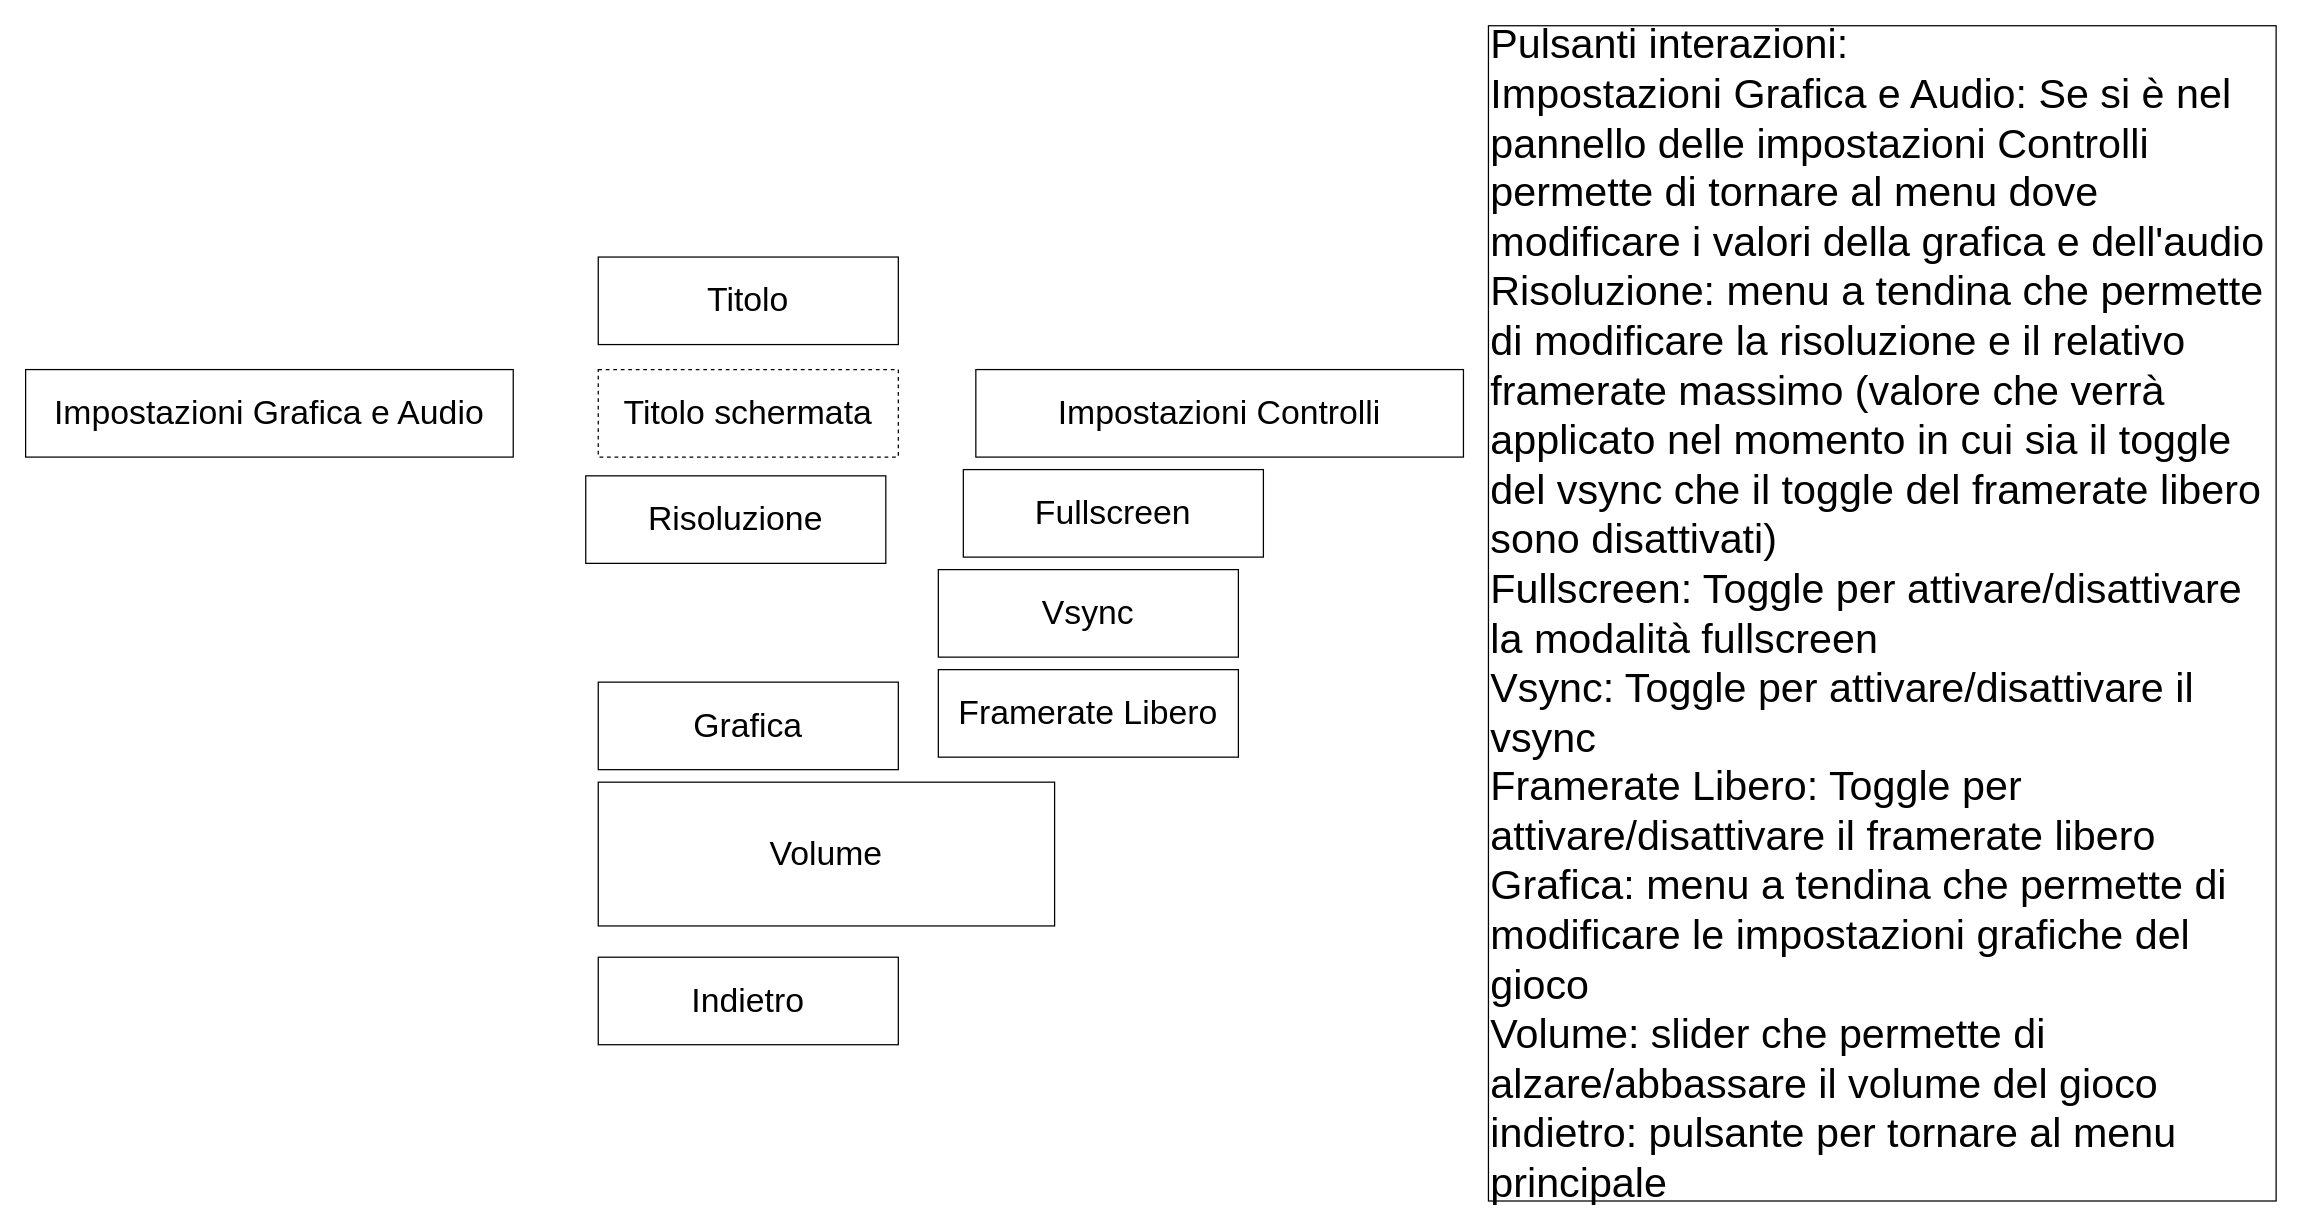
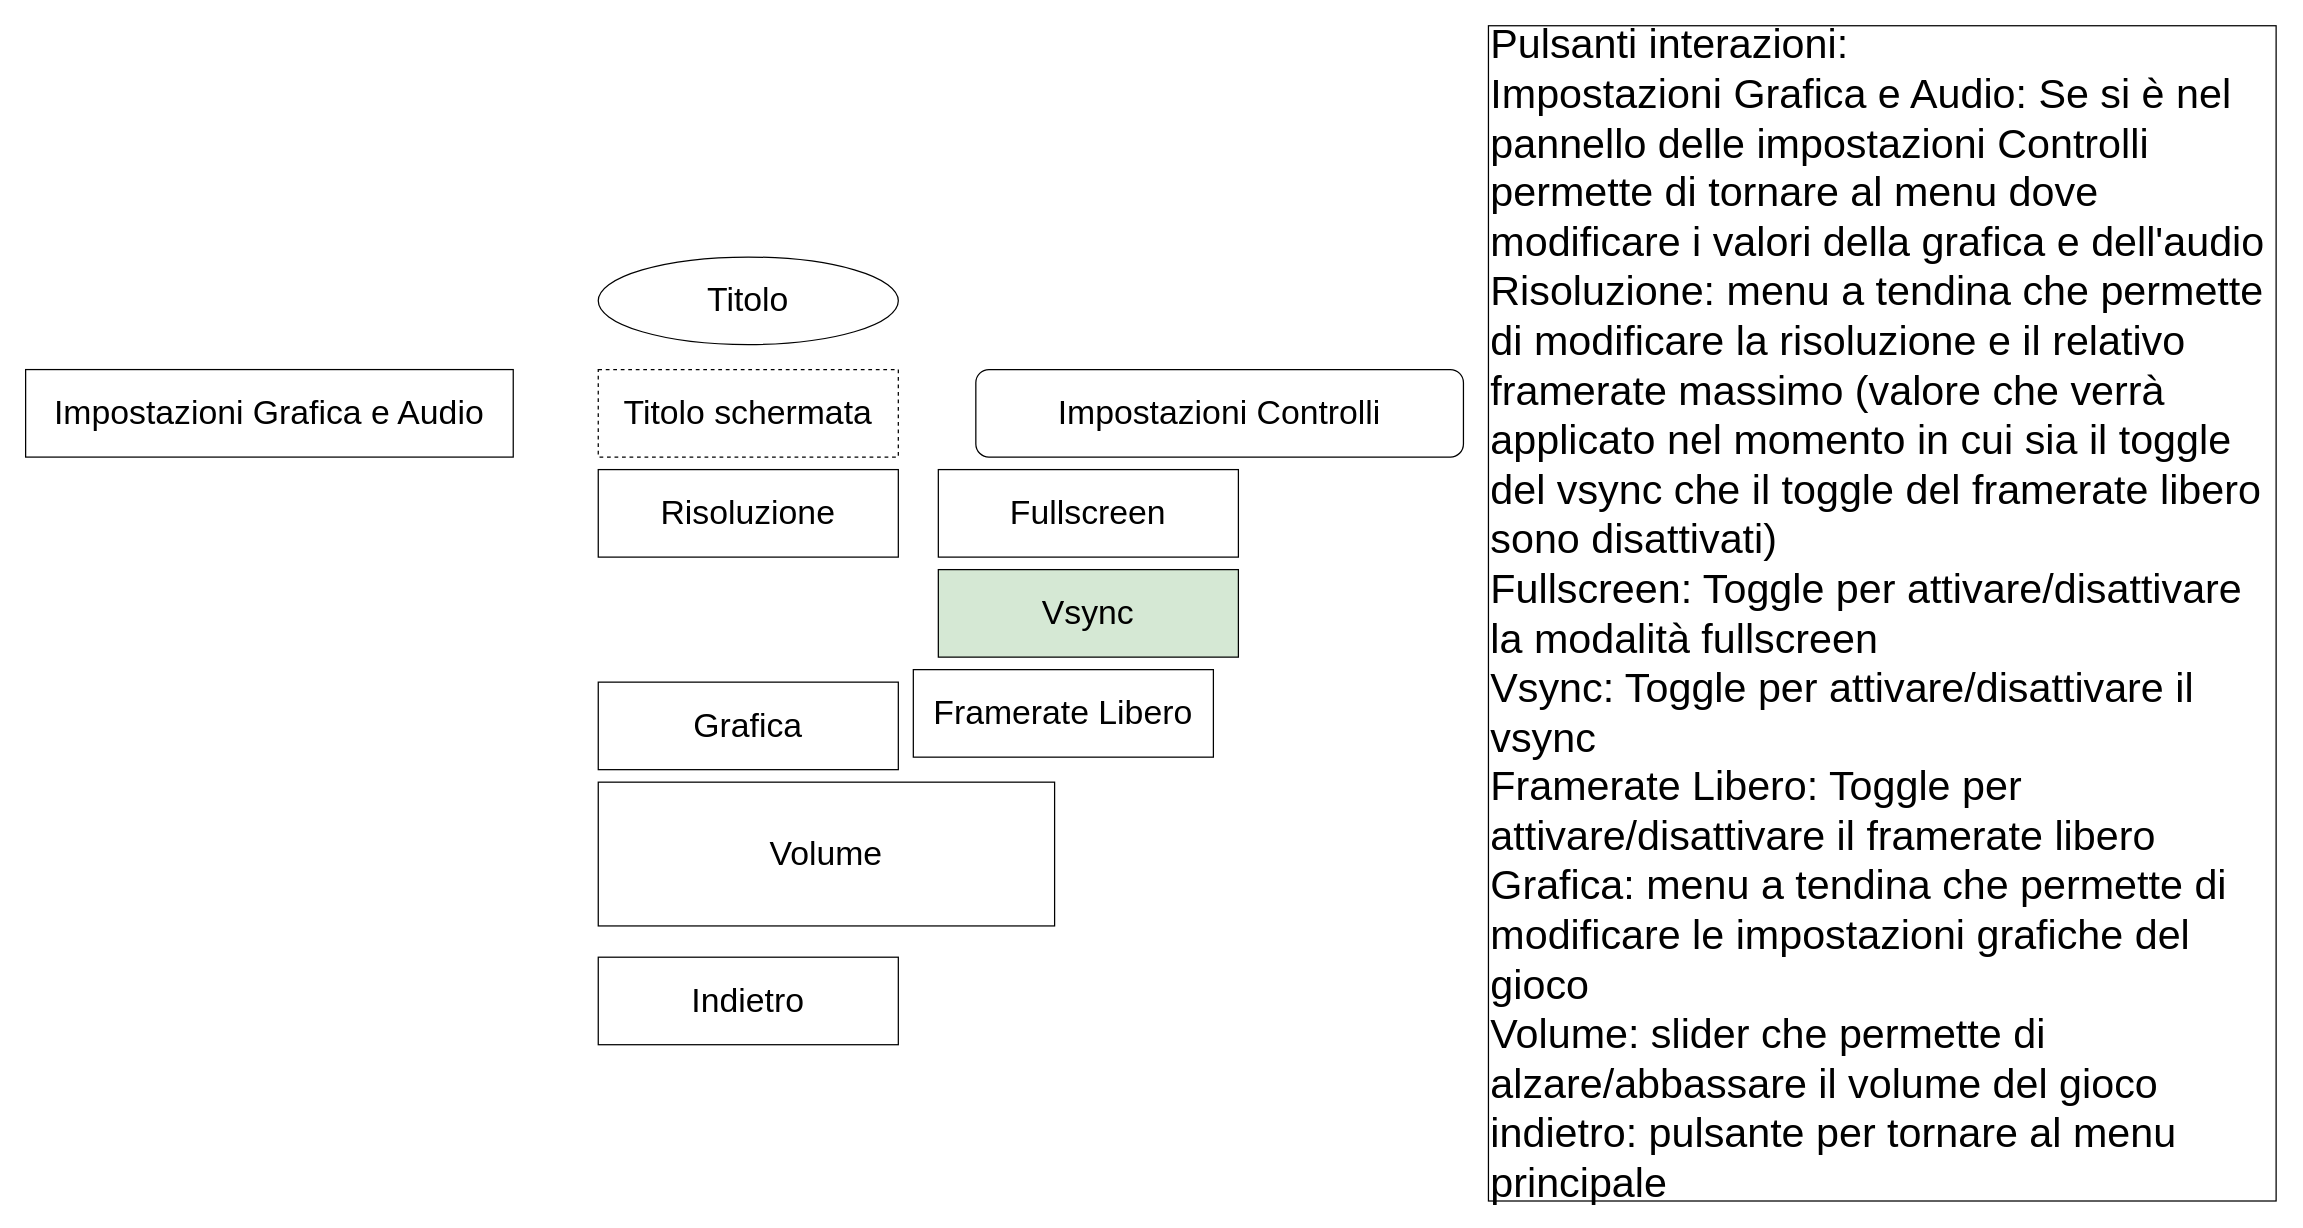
(748, 301) -> (748, 301)
(1219, 413) -> (1219, 413)
(1113, 513) -> (1088, 513)
(736, 519) -> (748, 513)
(1088, 613) -> (1088, 613)
(1088, 713) -> (1063, 713)
